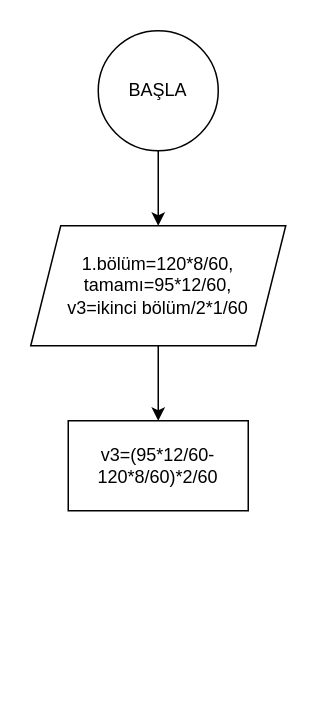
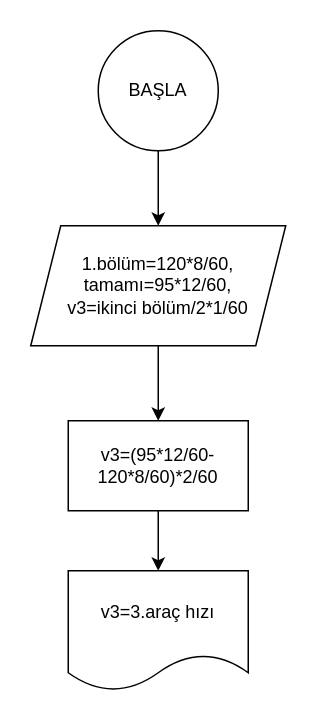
none -> (158, 536)
none -> (158, 631)
